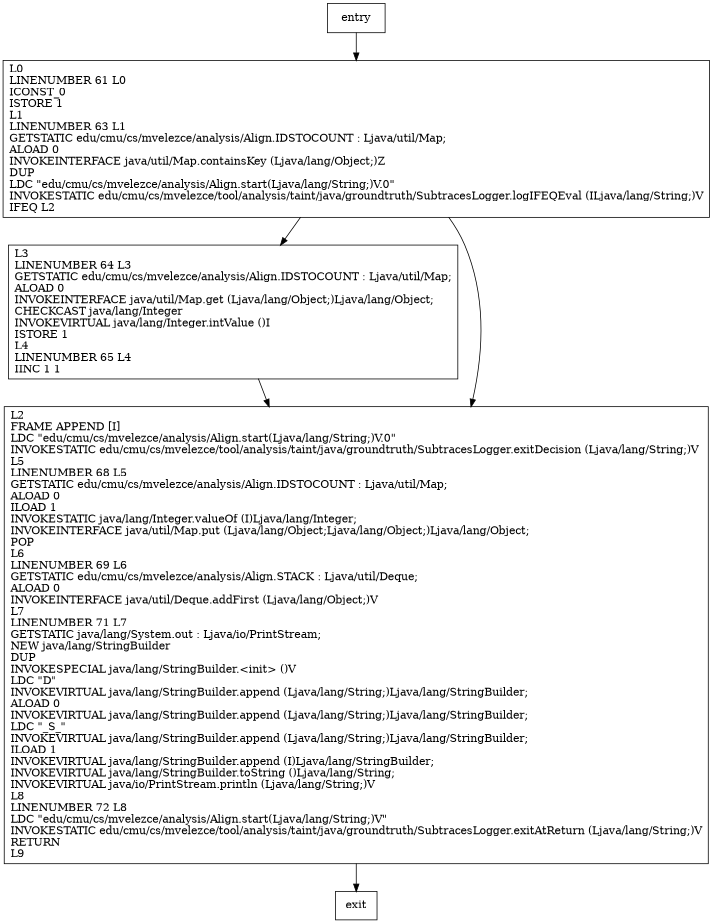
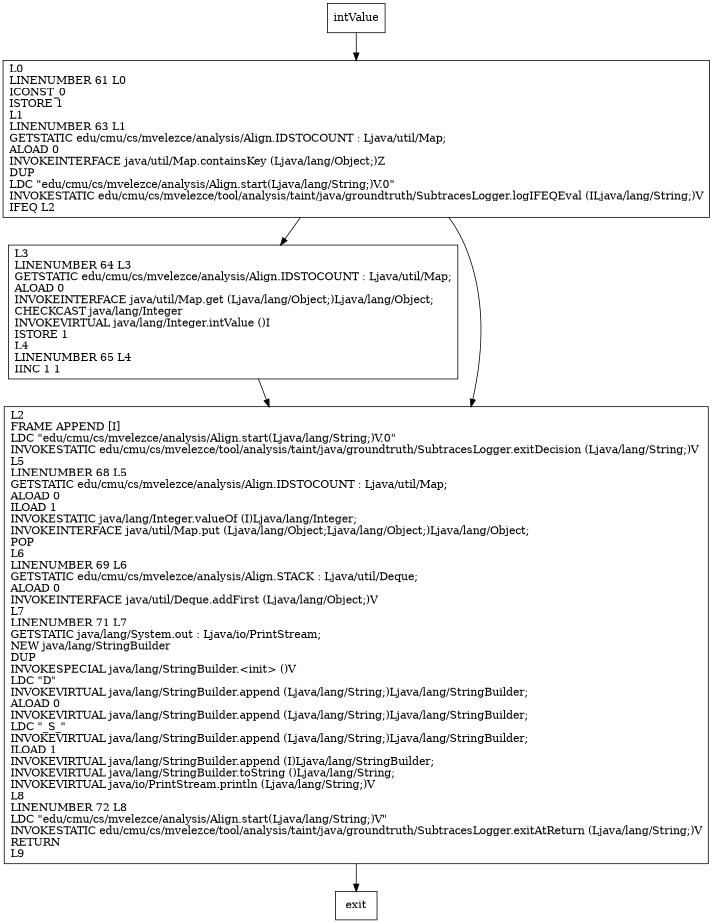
(356, 18) -> (356, 18)
